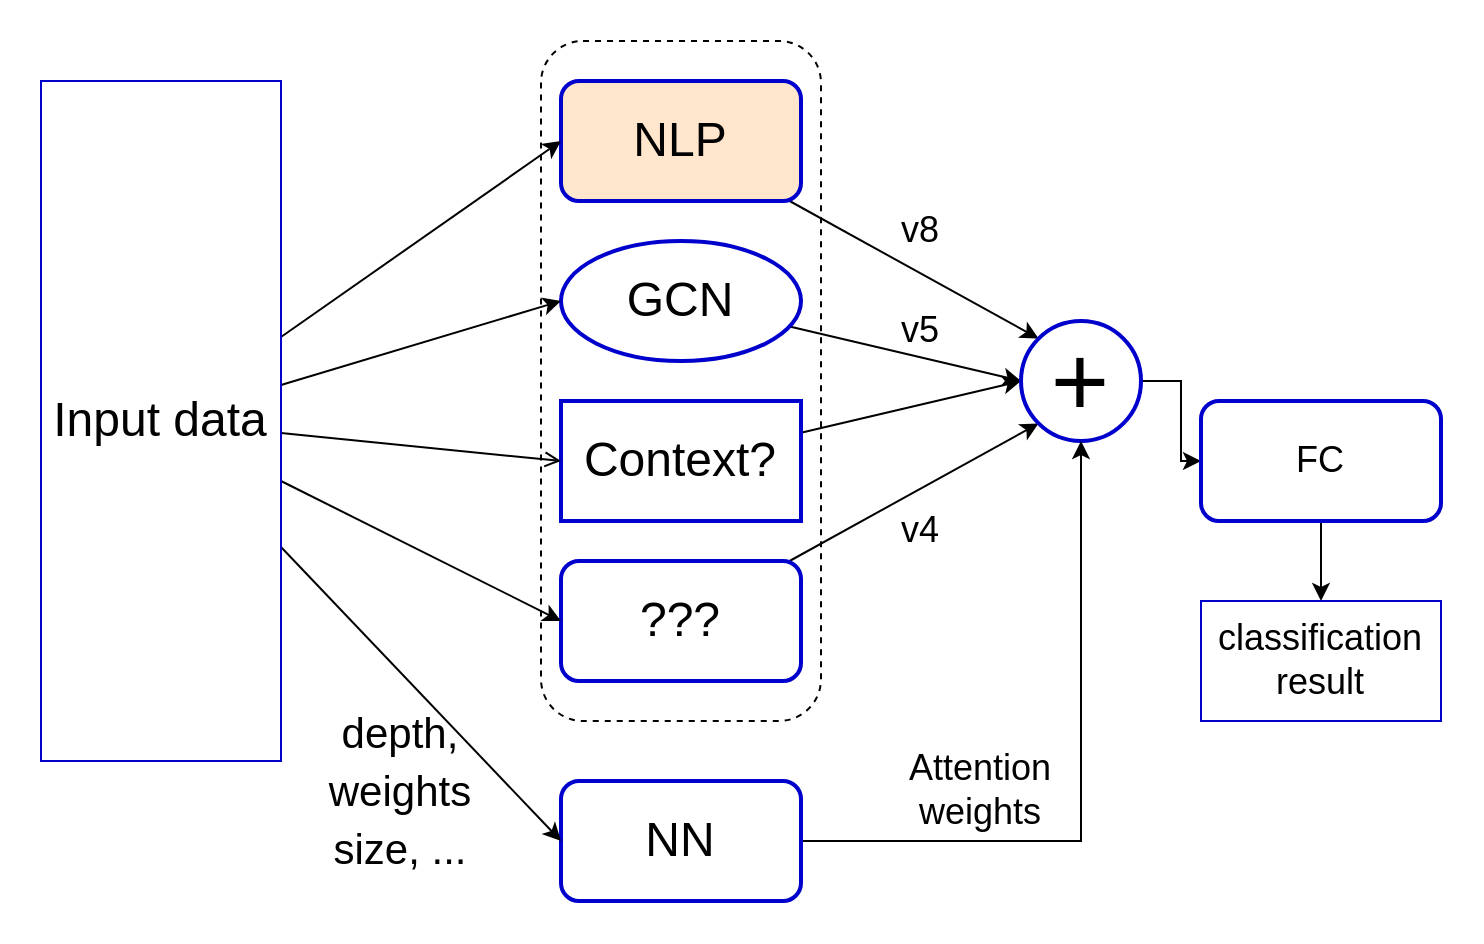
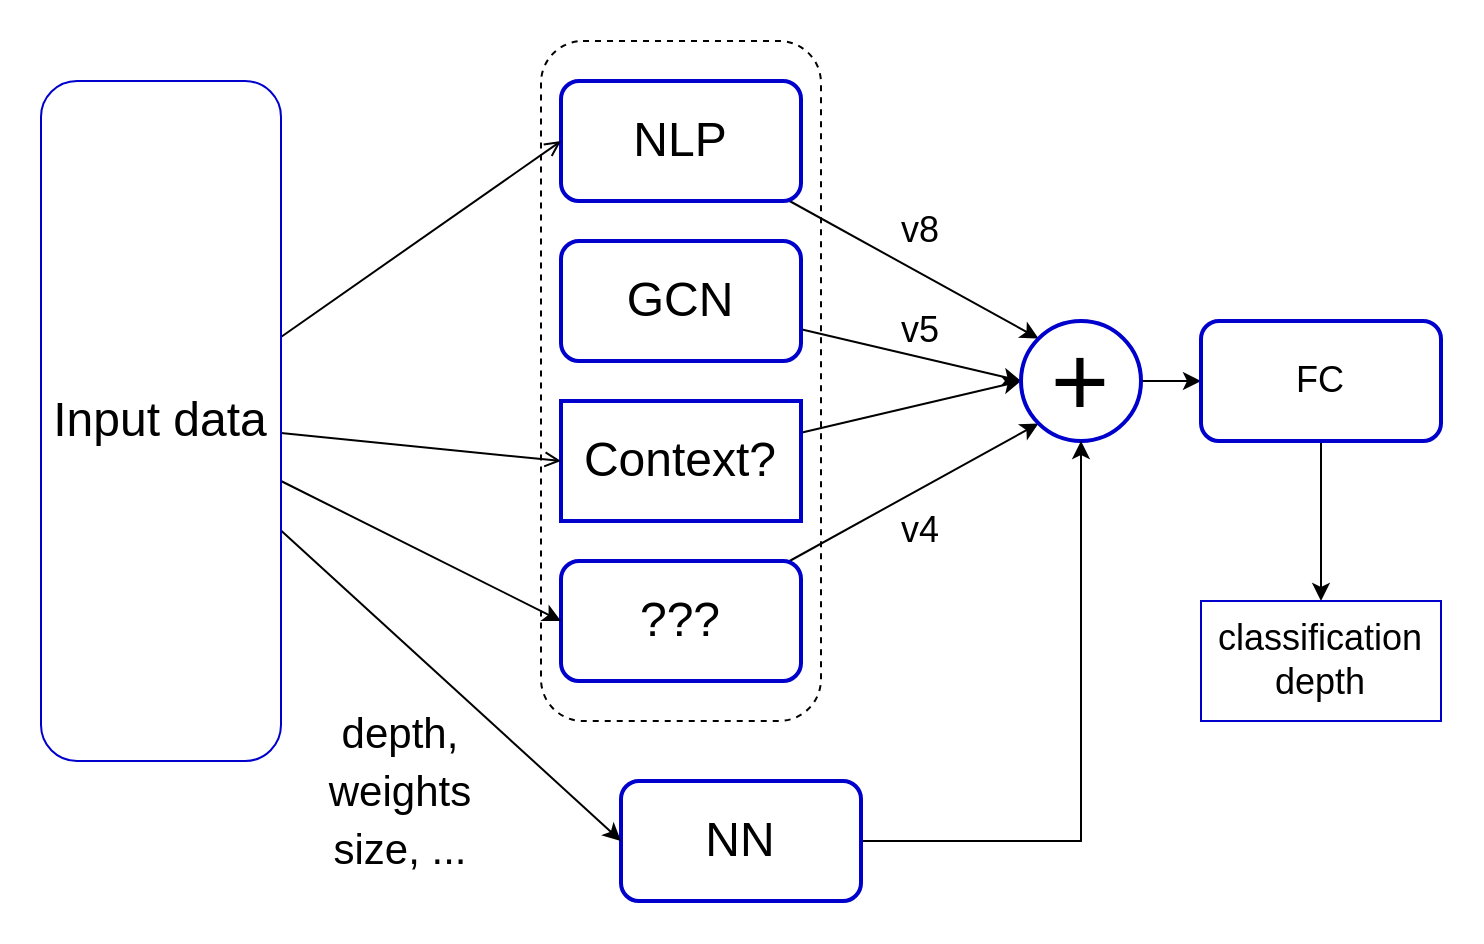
(681, 141) -> (681, 141)
(549, 149) -> (552, 147)
(681, 301) -> (681, 301)
(414, 345) -> none
(161, 421) -> (161, 421)
(1321, 461) -> (1321, 381)
(1321, 661) -> (1321, 661)
(981, 791) -> none
(681, 841) -> (741, 841)
